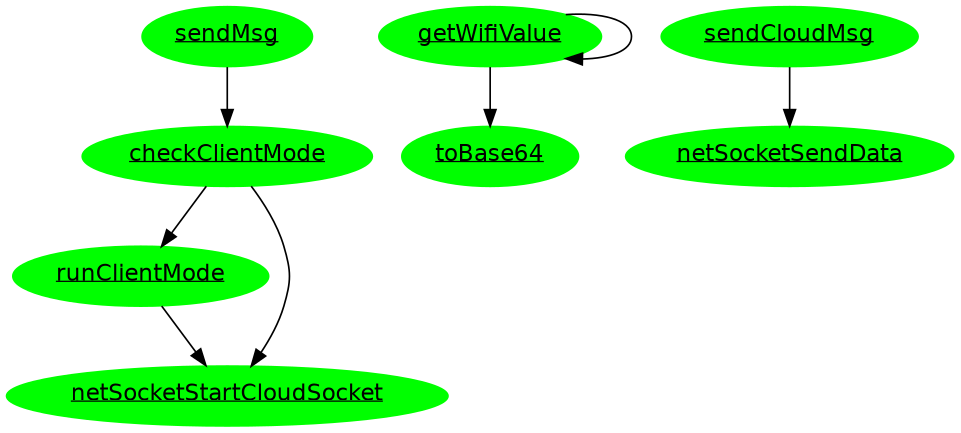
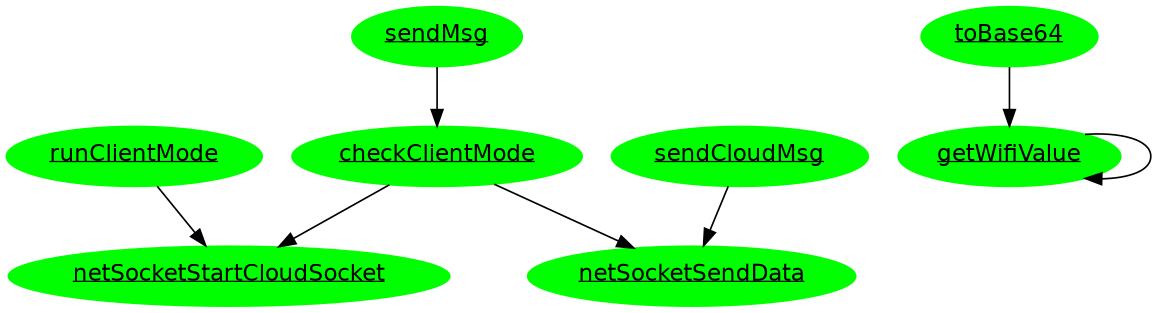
(490, 88) -> (1009, 88)
(189, 210) -> (556, 213)
